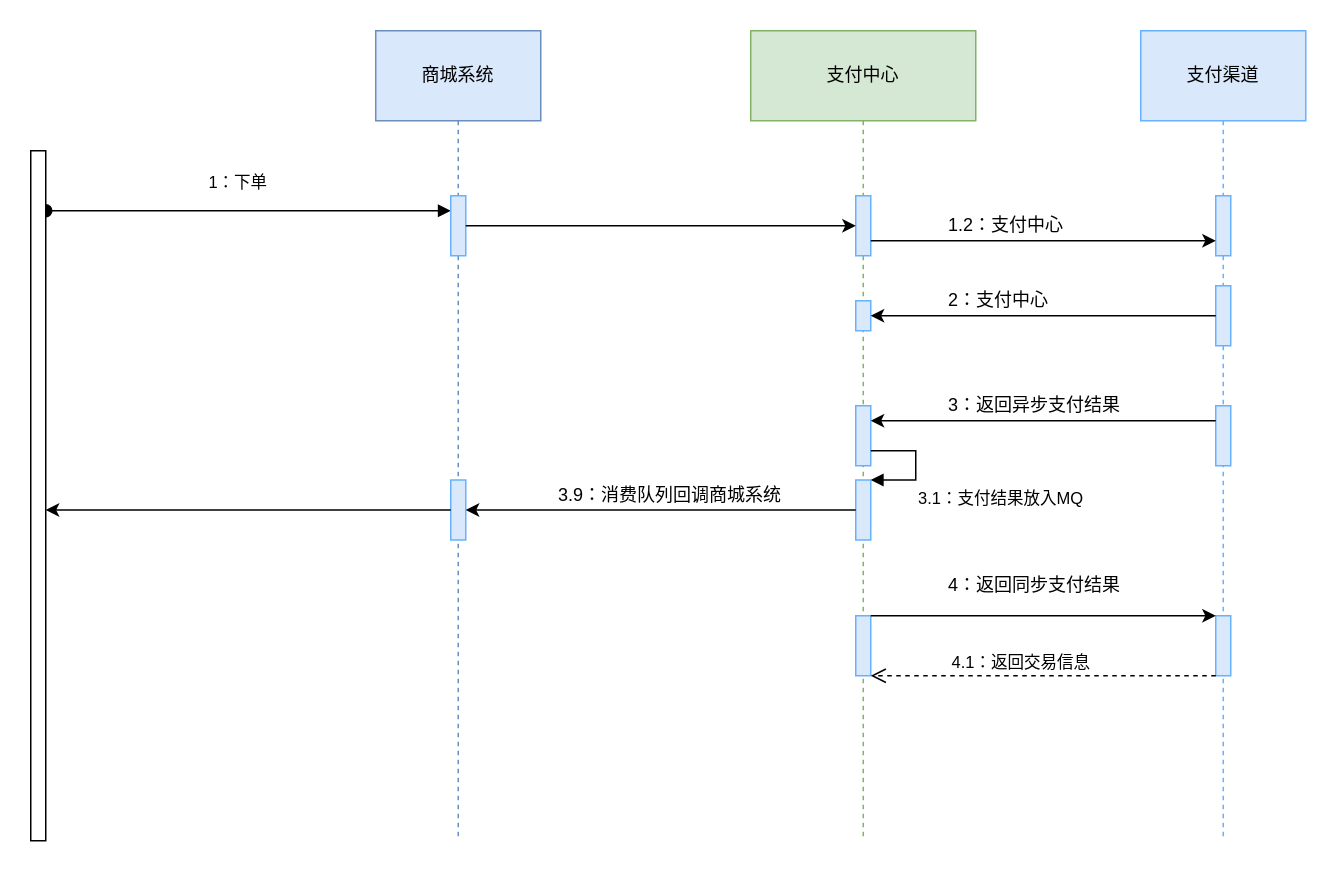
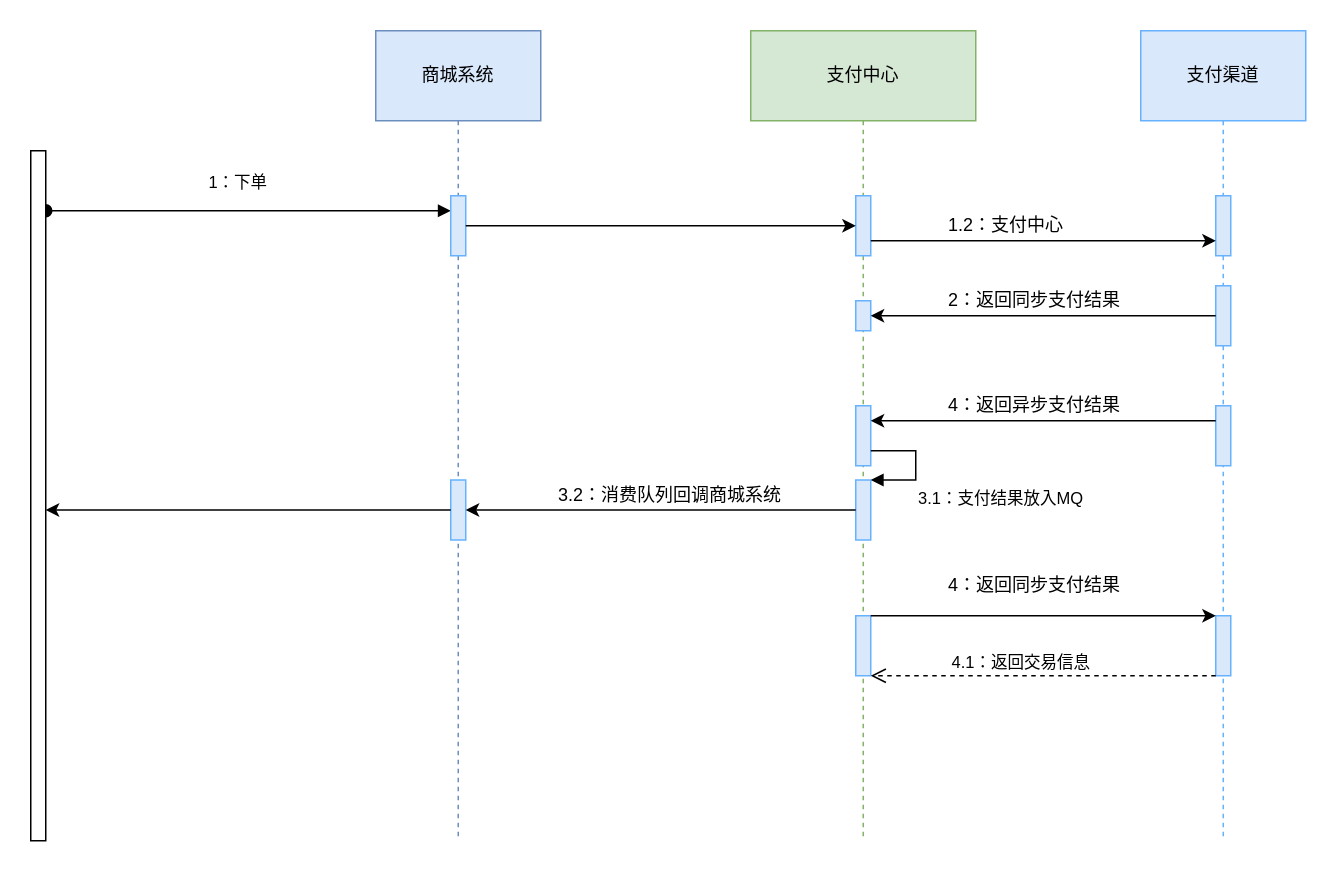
(999, 301) -> (1035, 301)
(1035, 406) -> (1035, 406)
(671, 496) -> (671, 496)
